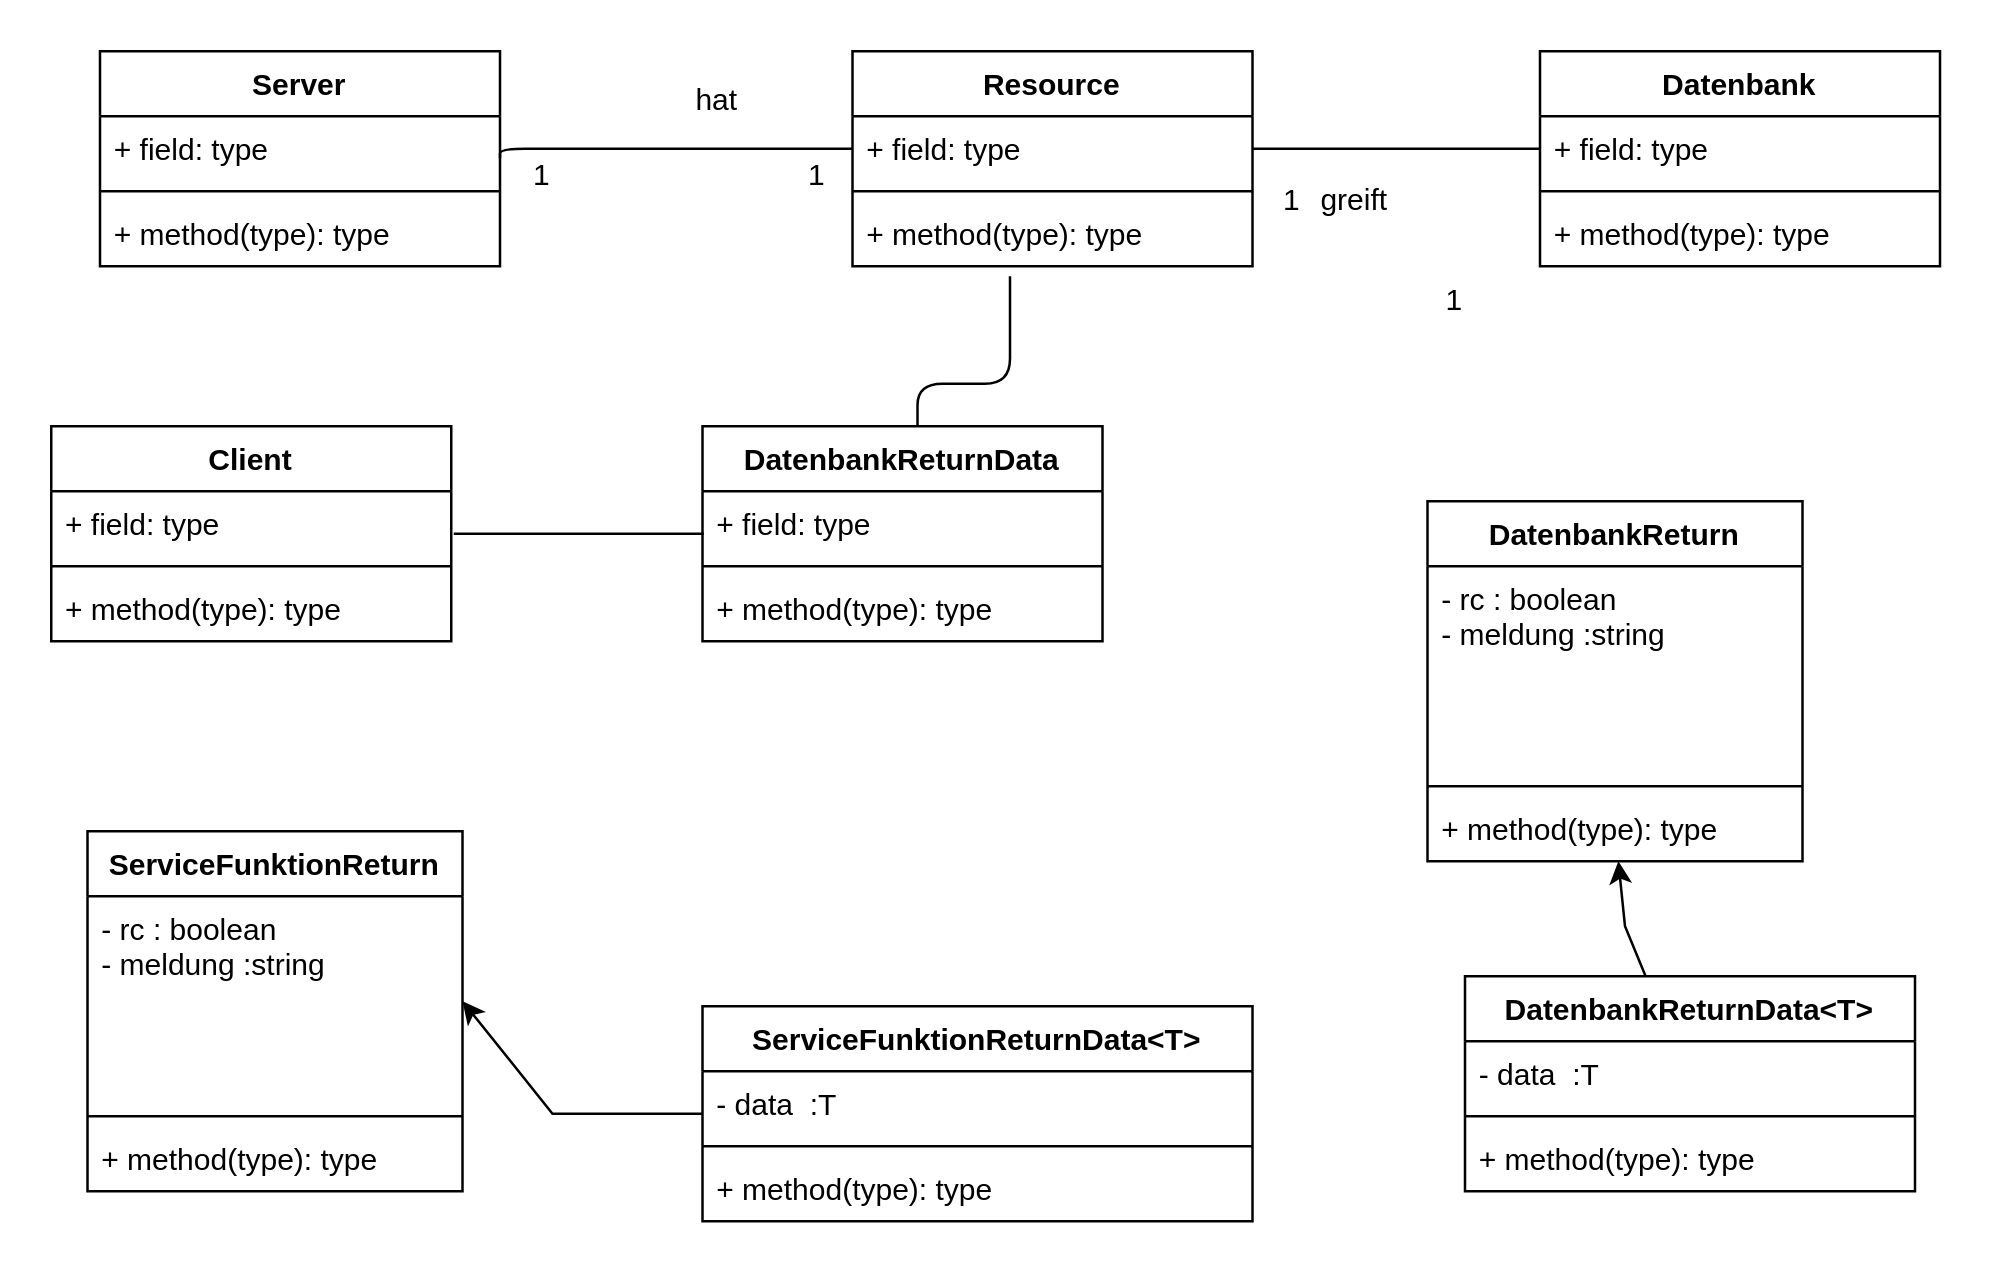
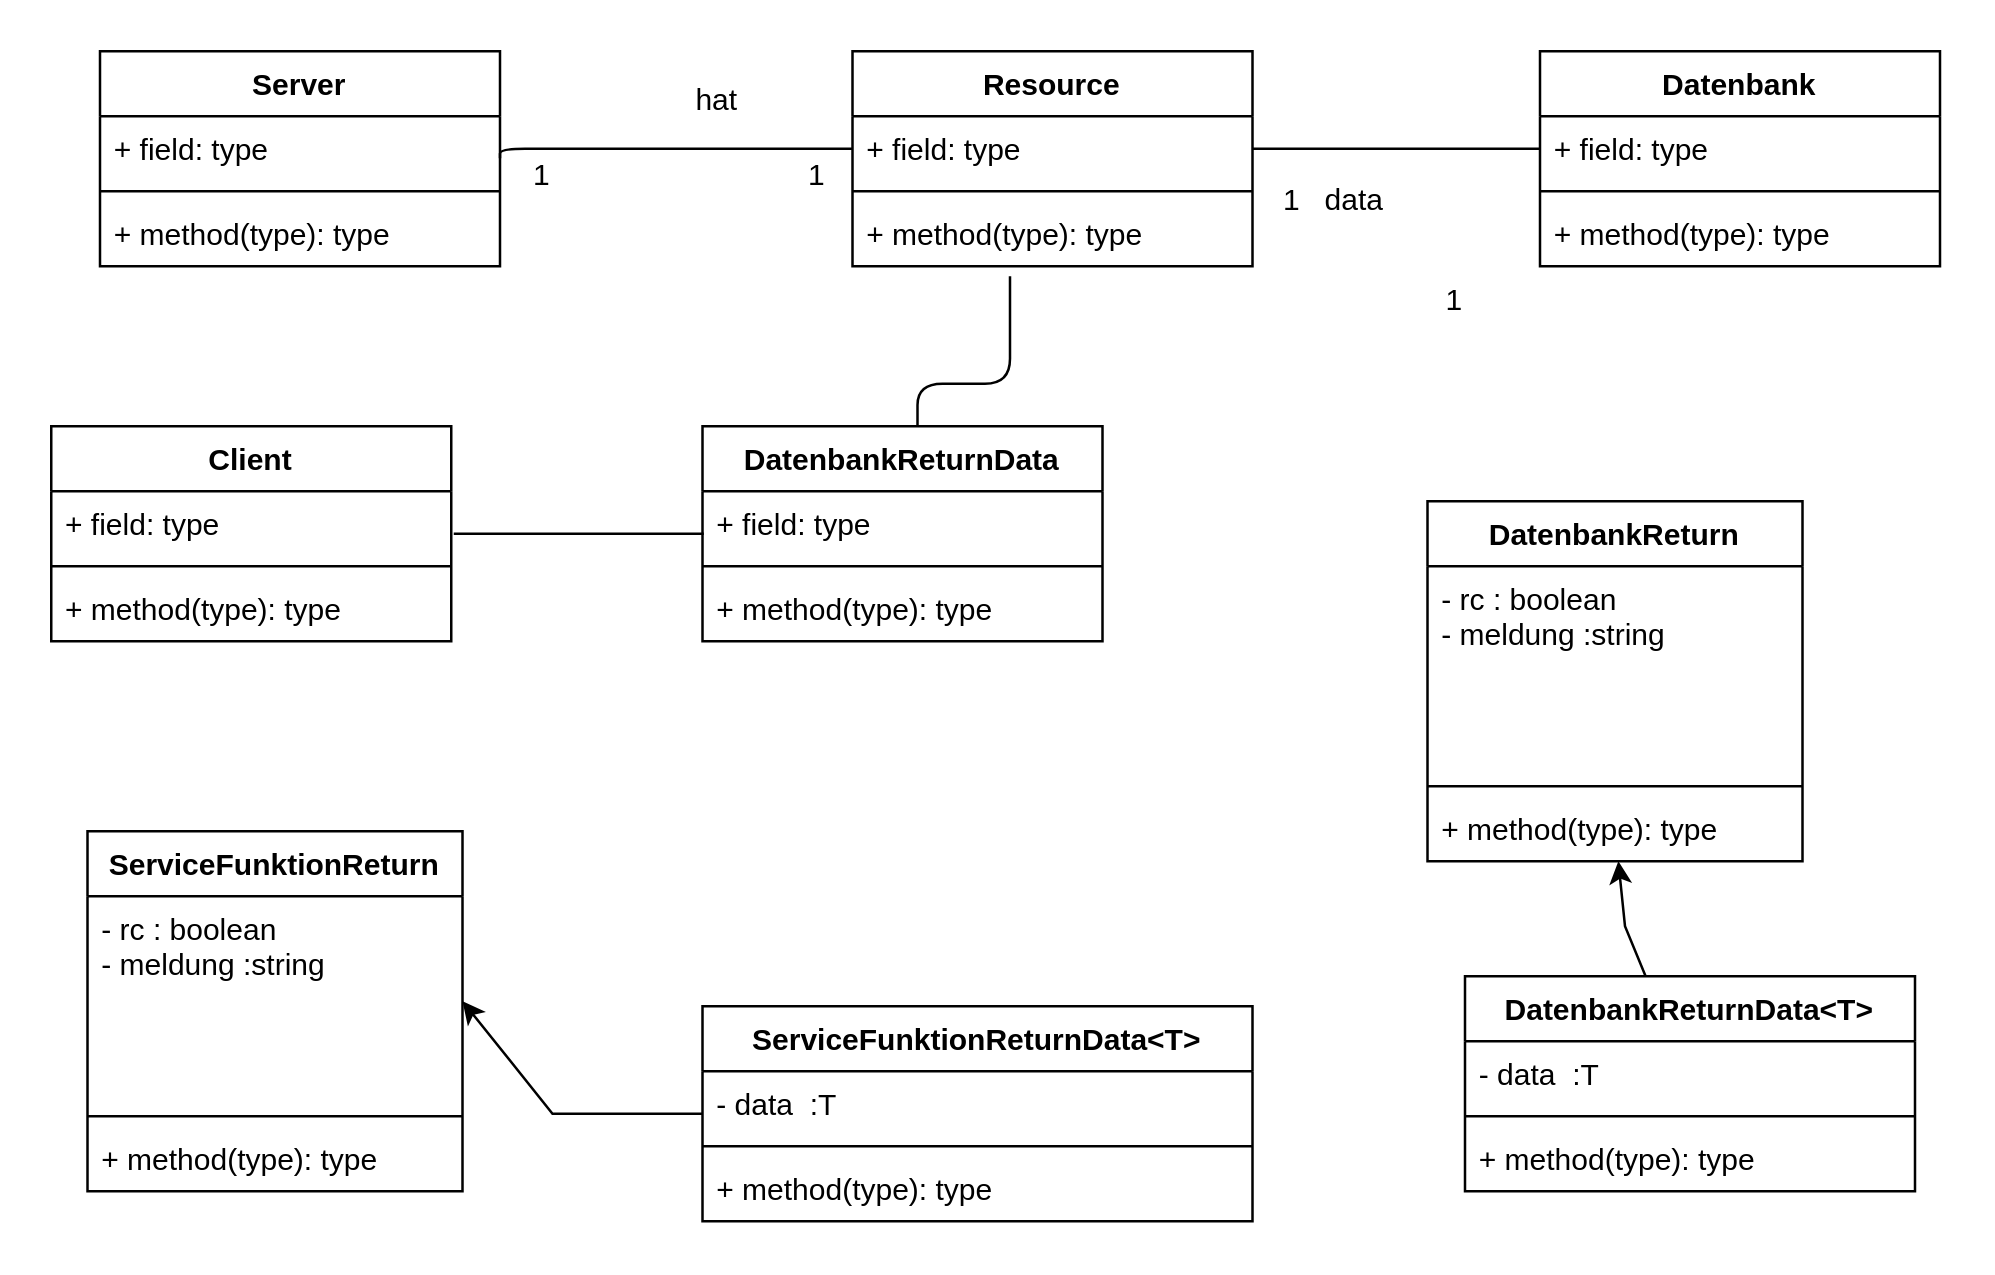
(1355, 201) -> (1355, 201)
